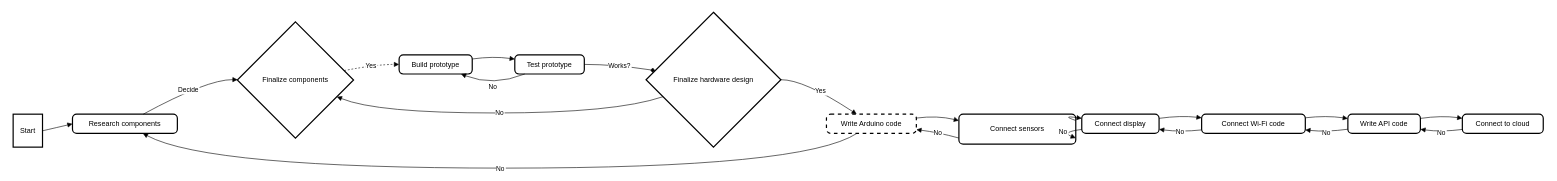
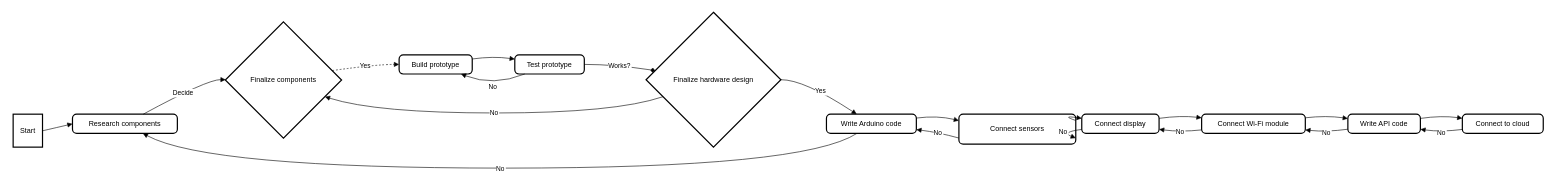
(295, 80) -> (283, 80)
(872, 124) -> (872, 124)
(1254, 124) -> (1254, 124)
